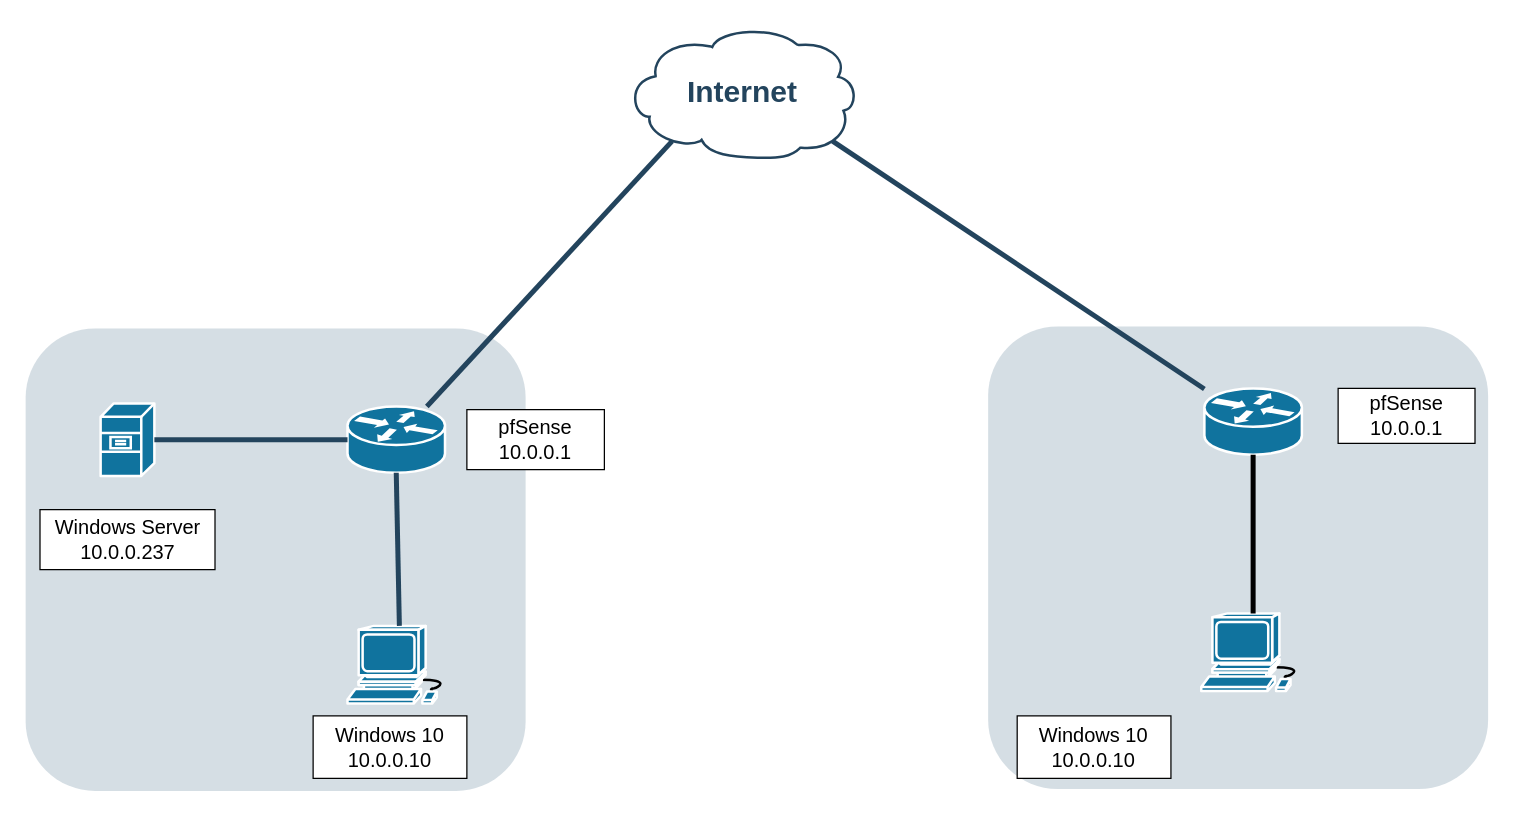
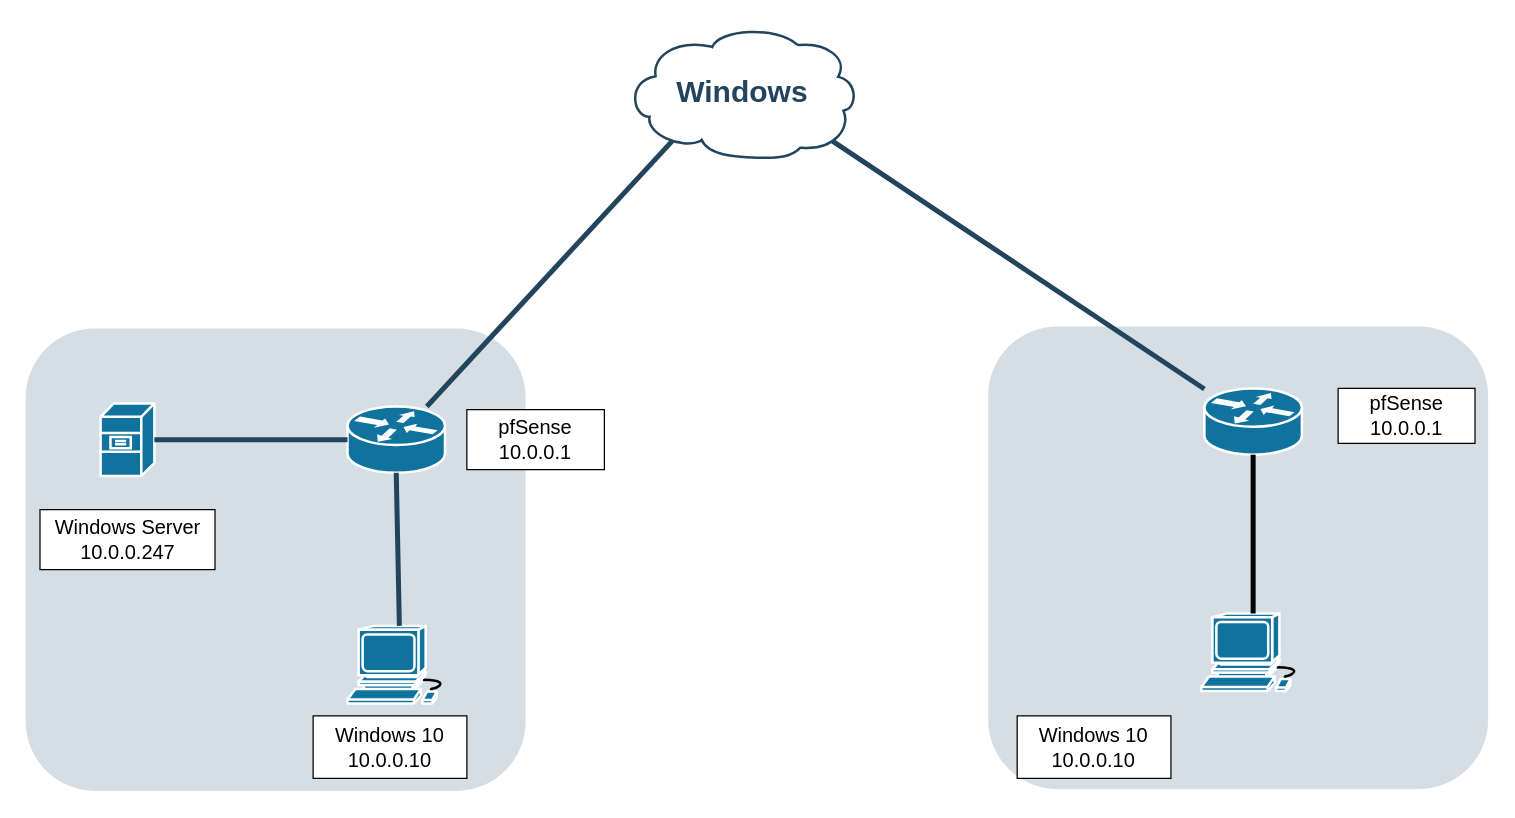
(743, 92) -> (743, 92)
(128, 539) -> (128, 539)
